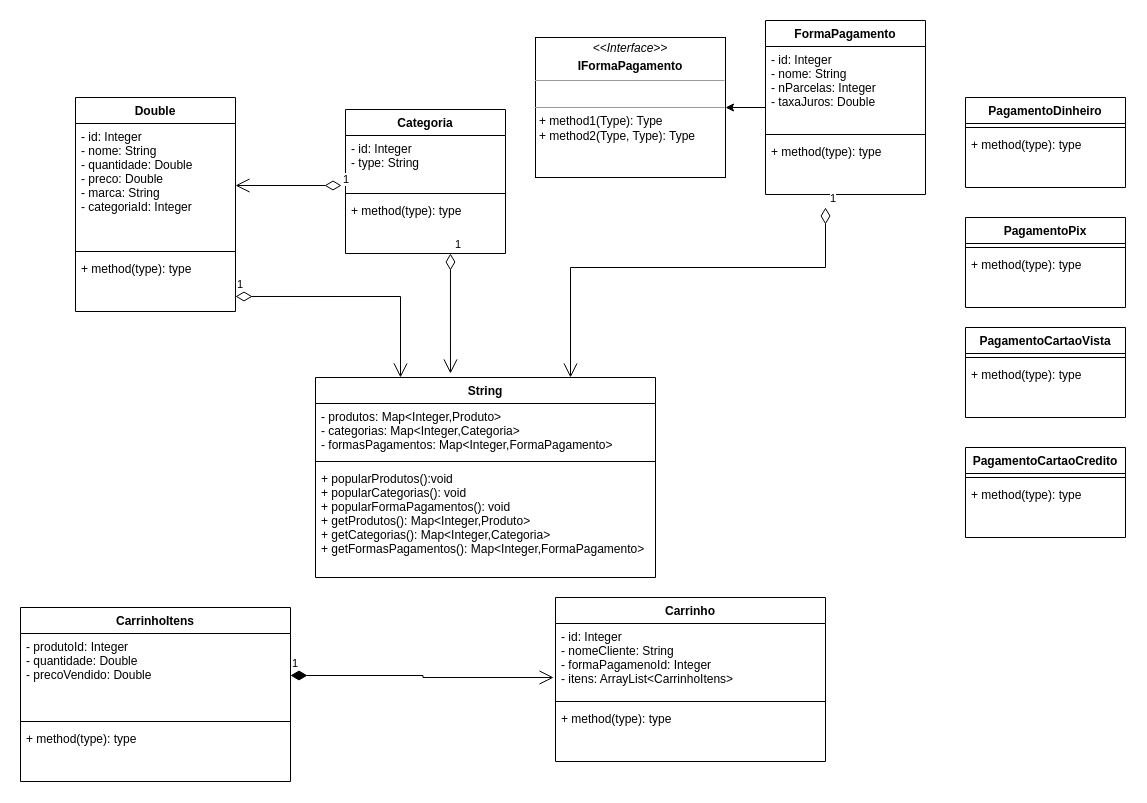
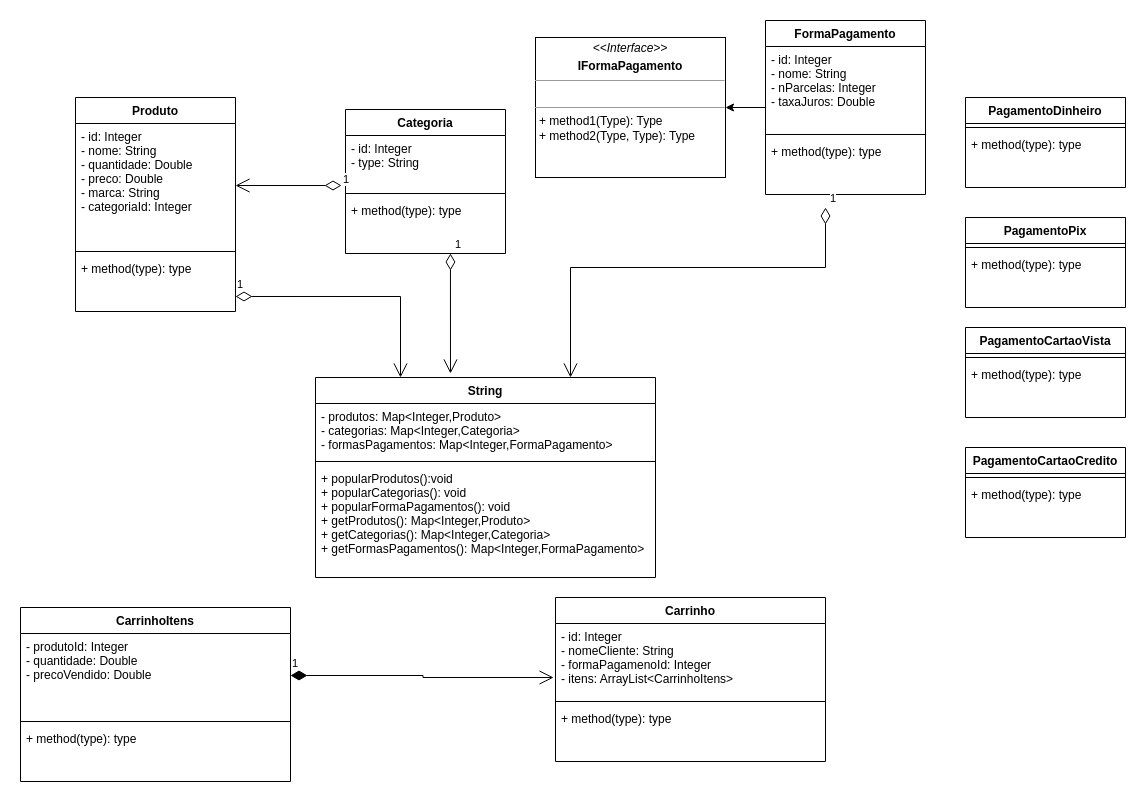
(155, 111) -> (155, 111)
